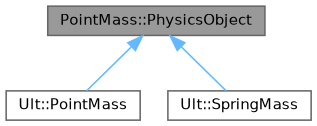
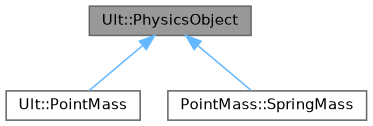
(156, 21) -> (170, 21)
(240, 106) -> (267, 106)
